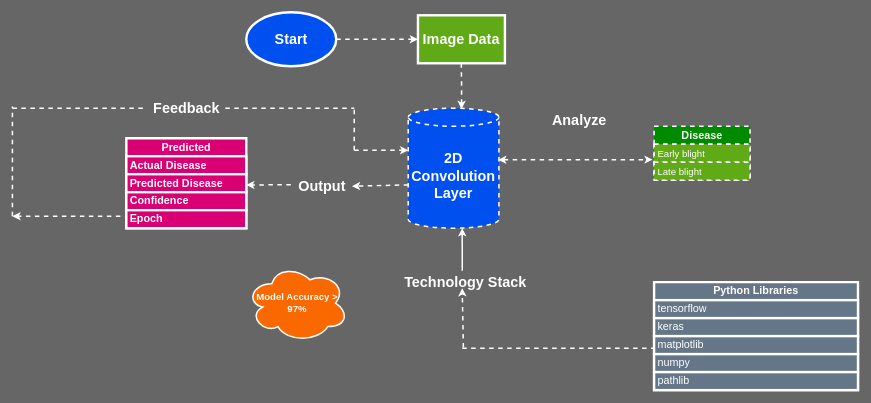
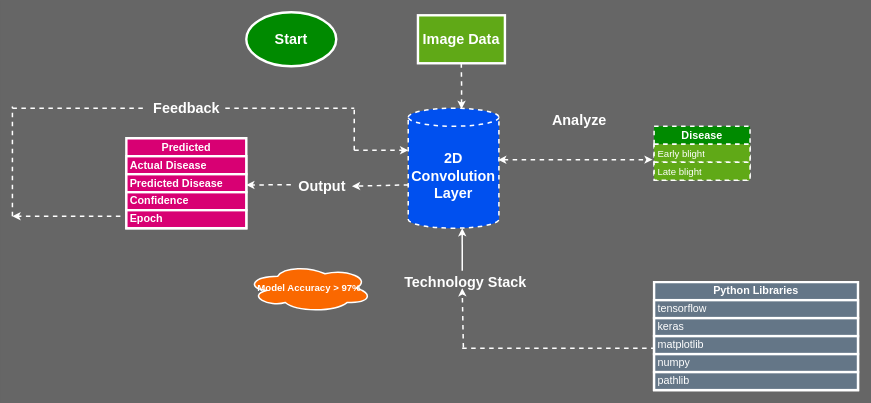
(291, 39) -> (291, 39)
(374, 39) -> none
(297, 303) -> (309, 288)
